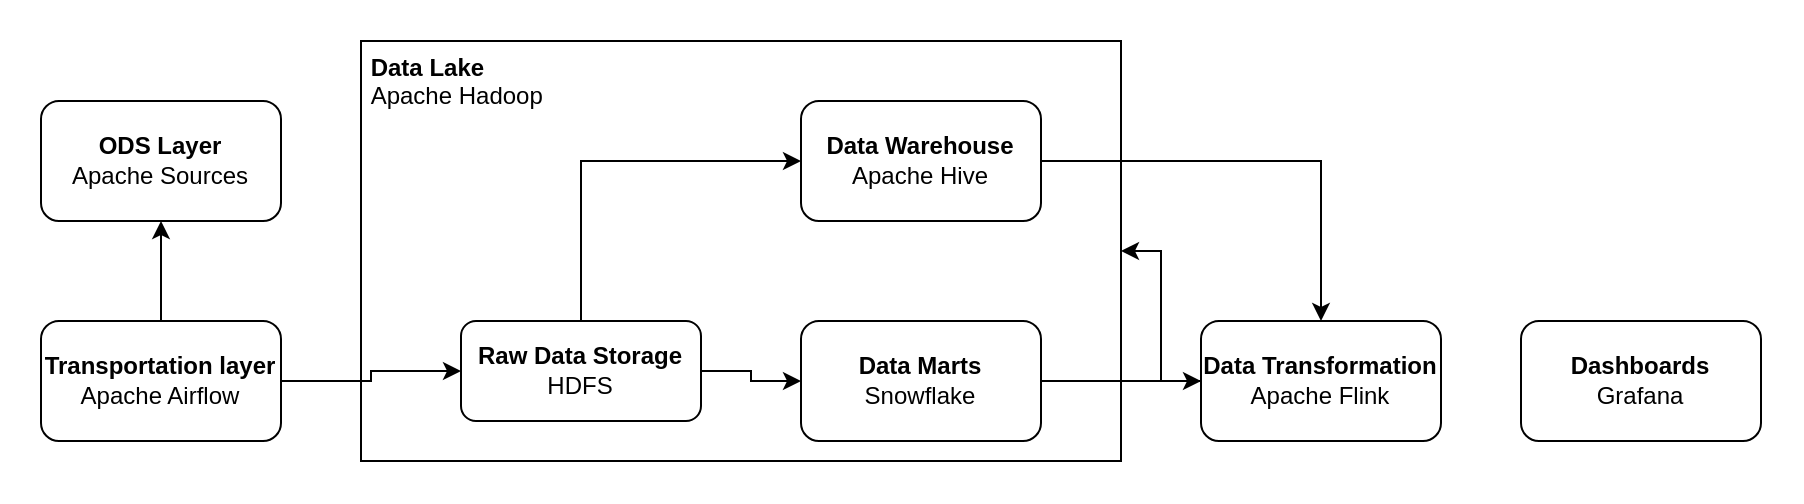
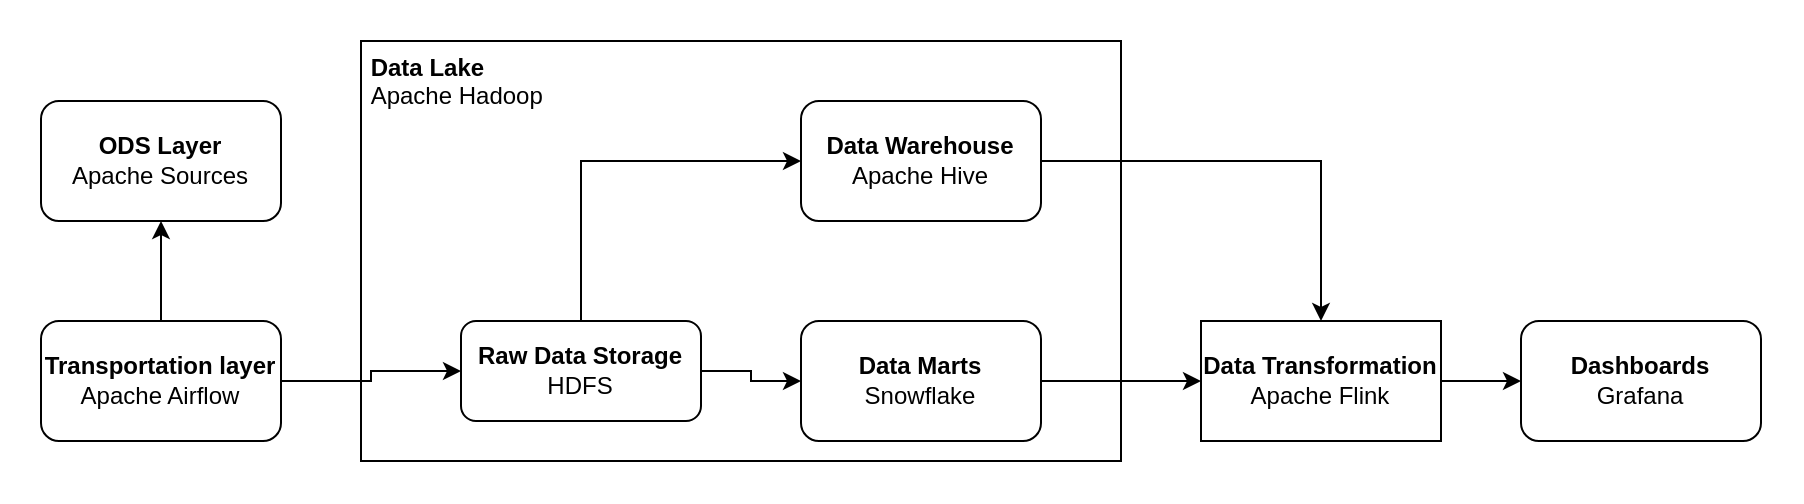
(1161, 301) -> (1474, 381)
(1321, 381) -> (1321, 381)
